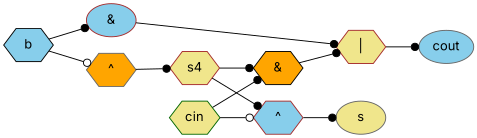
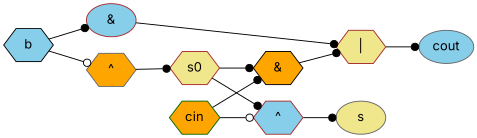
(195, 68) -> (195, 68)
(195, 118) -> (195, 118)
